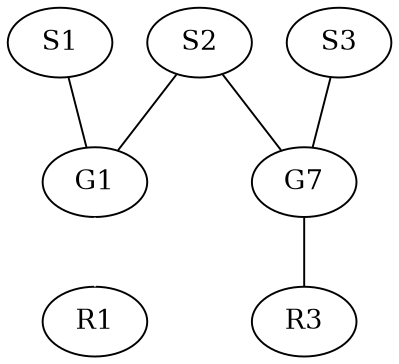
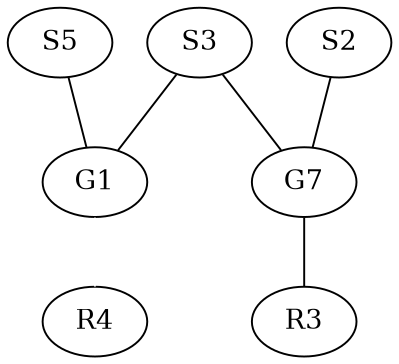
(60, 43) -> (60, 43)
(147, 112) -> (147, 112)
(95, 322) -> (95, 322)
